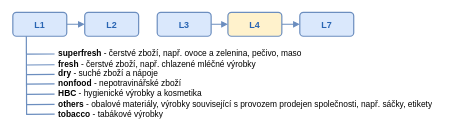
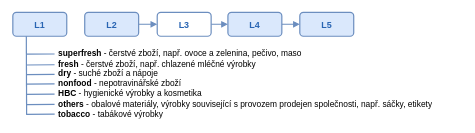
(77, 24) -> none
none -> (149, 24)
(184, 24) -> (184, 24)
(255, 24) -> (255, 24)
(327, 24) -> (327, 24)
